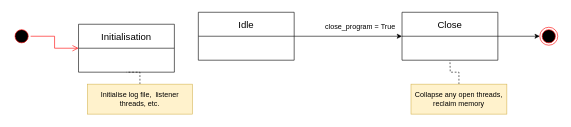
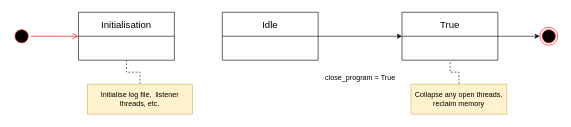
(450, 24) -> (450, 24)
(360, 27) -> (360, 78)
(246, 36) -> (270, 36)
(126, 48) -> (126, 36)
